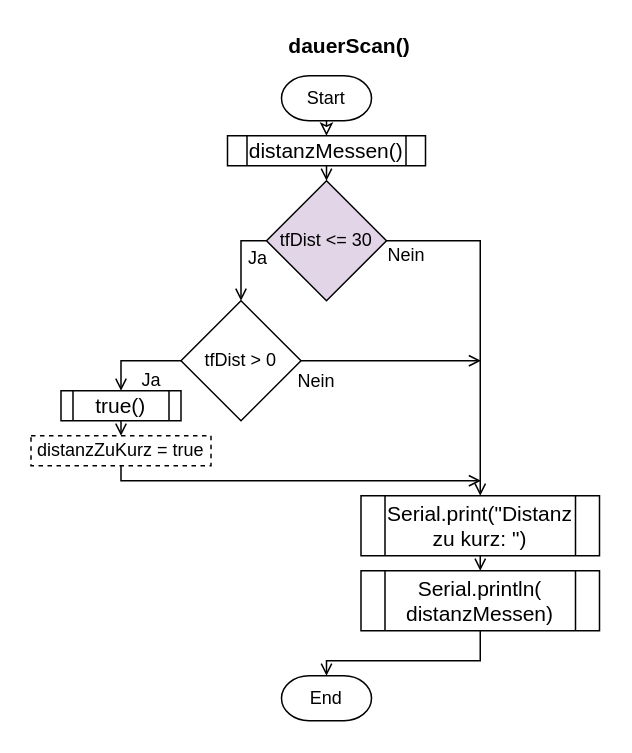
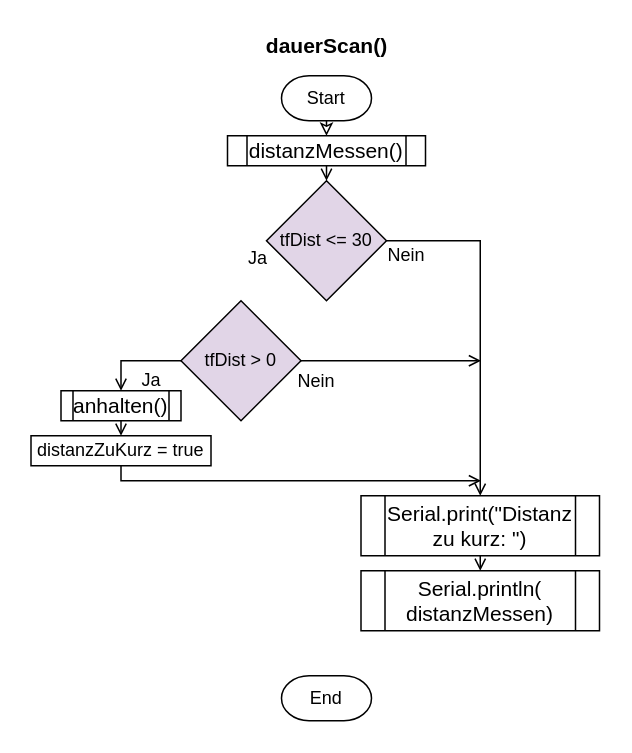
(349, 46) -> (326, 46)
(241, 256) -> none
(241, 361) -> (241, 361)
(121, 406) -> (121, 406)
(121, 451) -> (121, 451)
(413, 661) -> none
